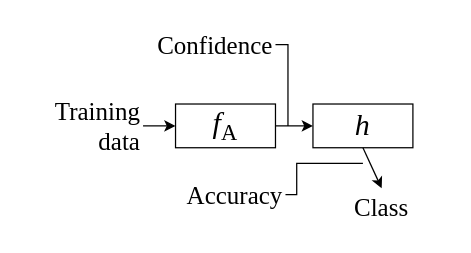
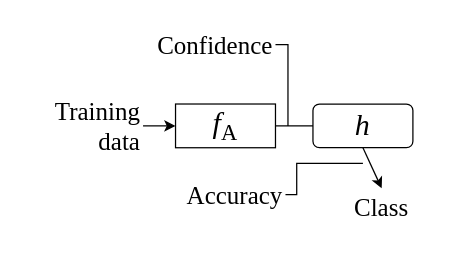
(303, 126) -> (306, 126)
(363, 126) -> (363, 126)
